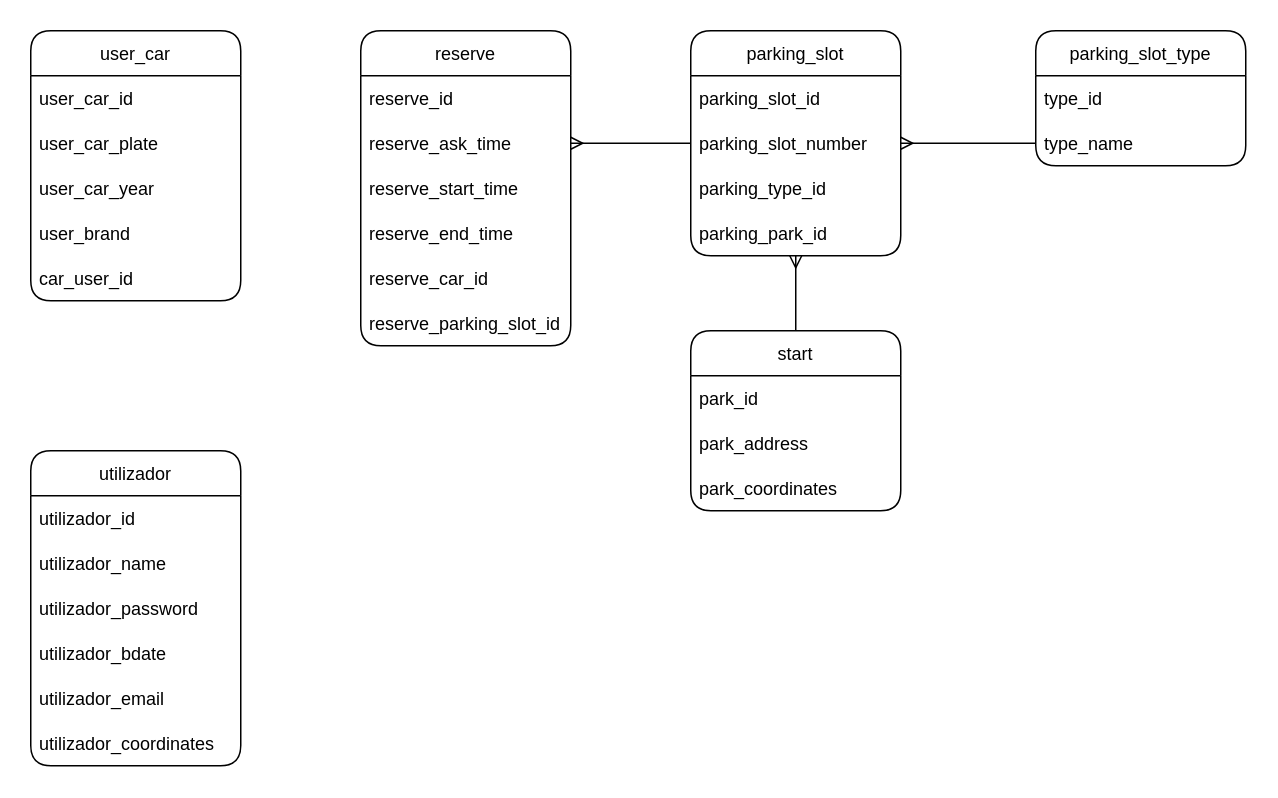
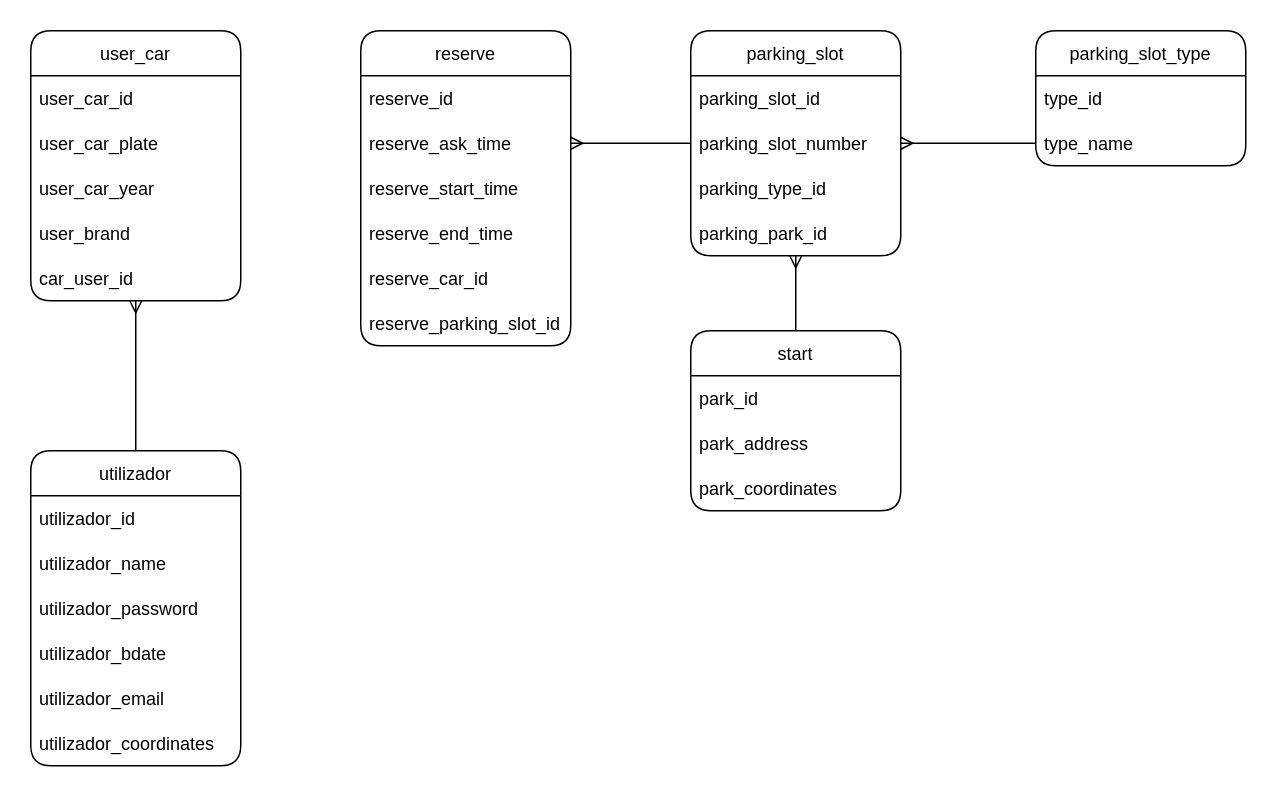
none -> (136, 377)
